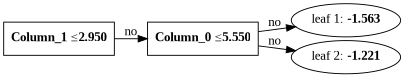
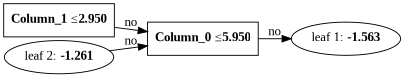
(237, 37) -> (237, 37)
(272, 48) -> (124, 49)
(364, 56) -> (77, 56)
